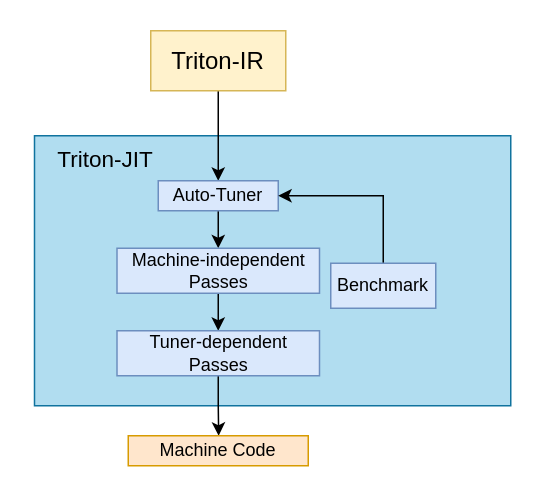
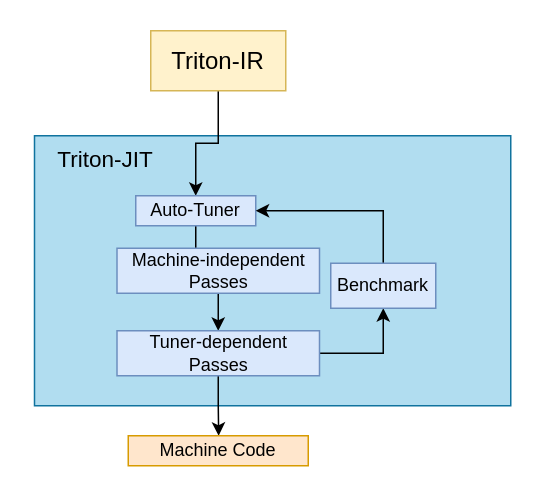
(218, 196) -> (196, 211)
none -> (369, 353)
